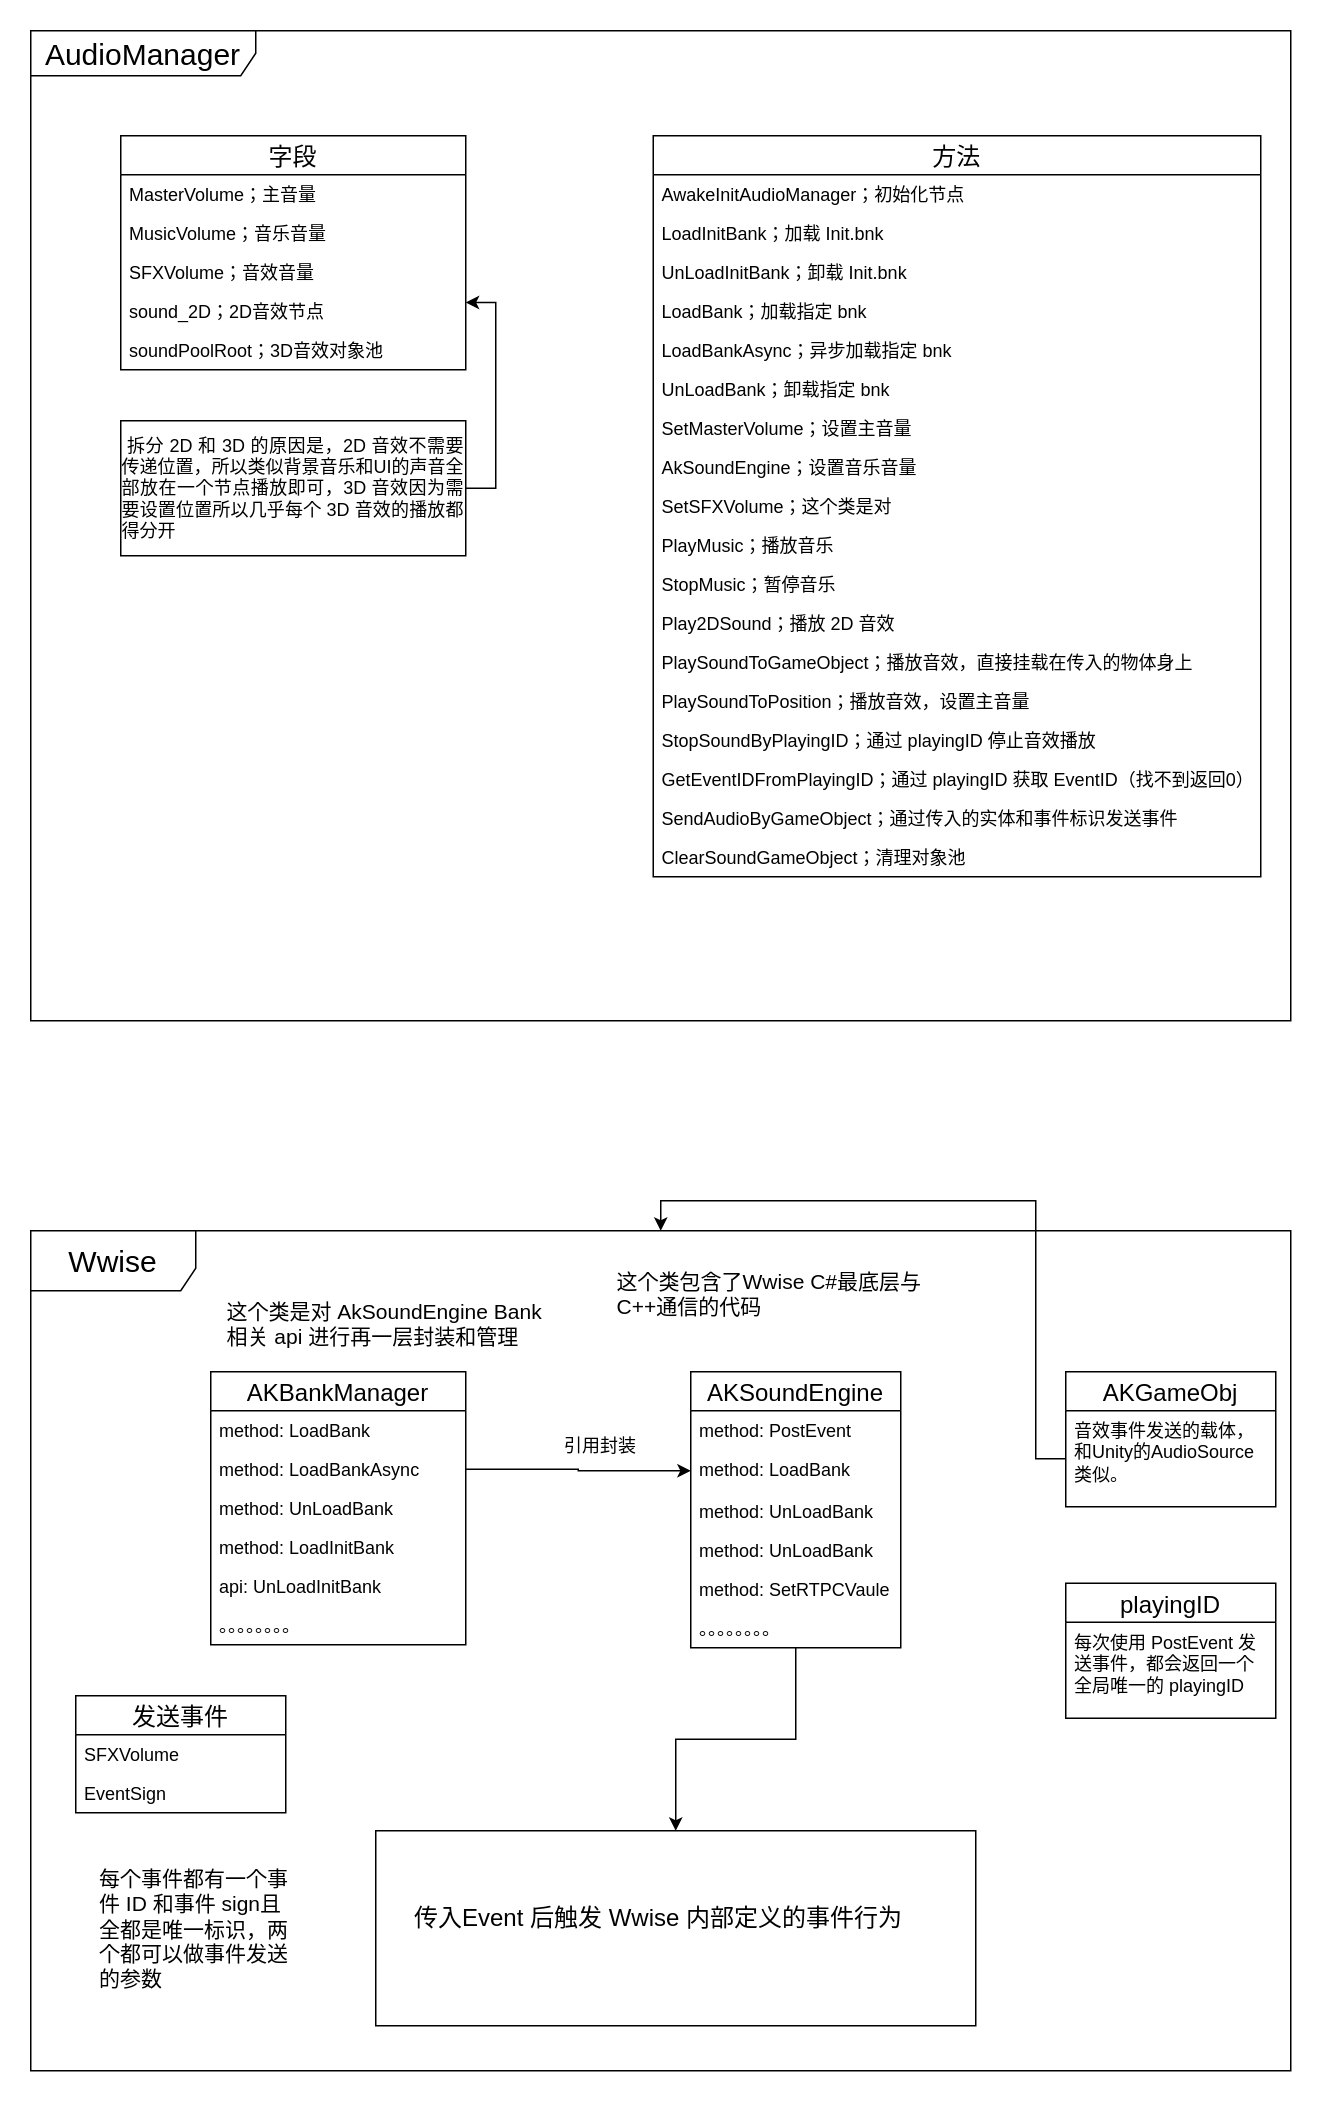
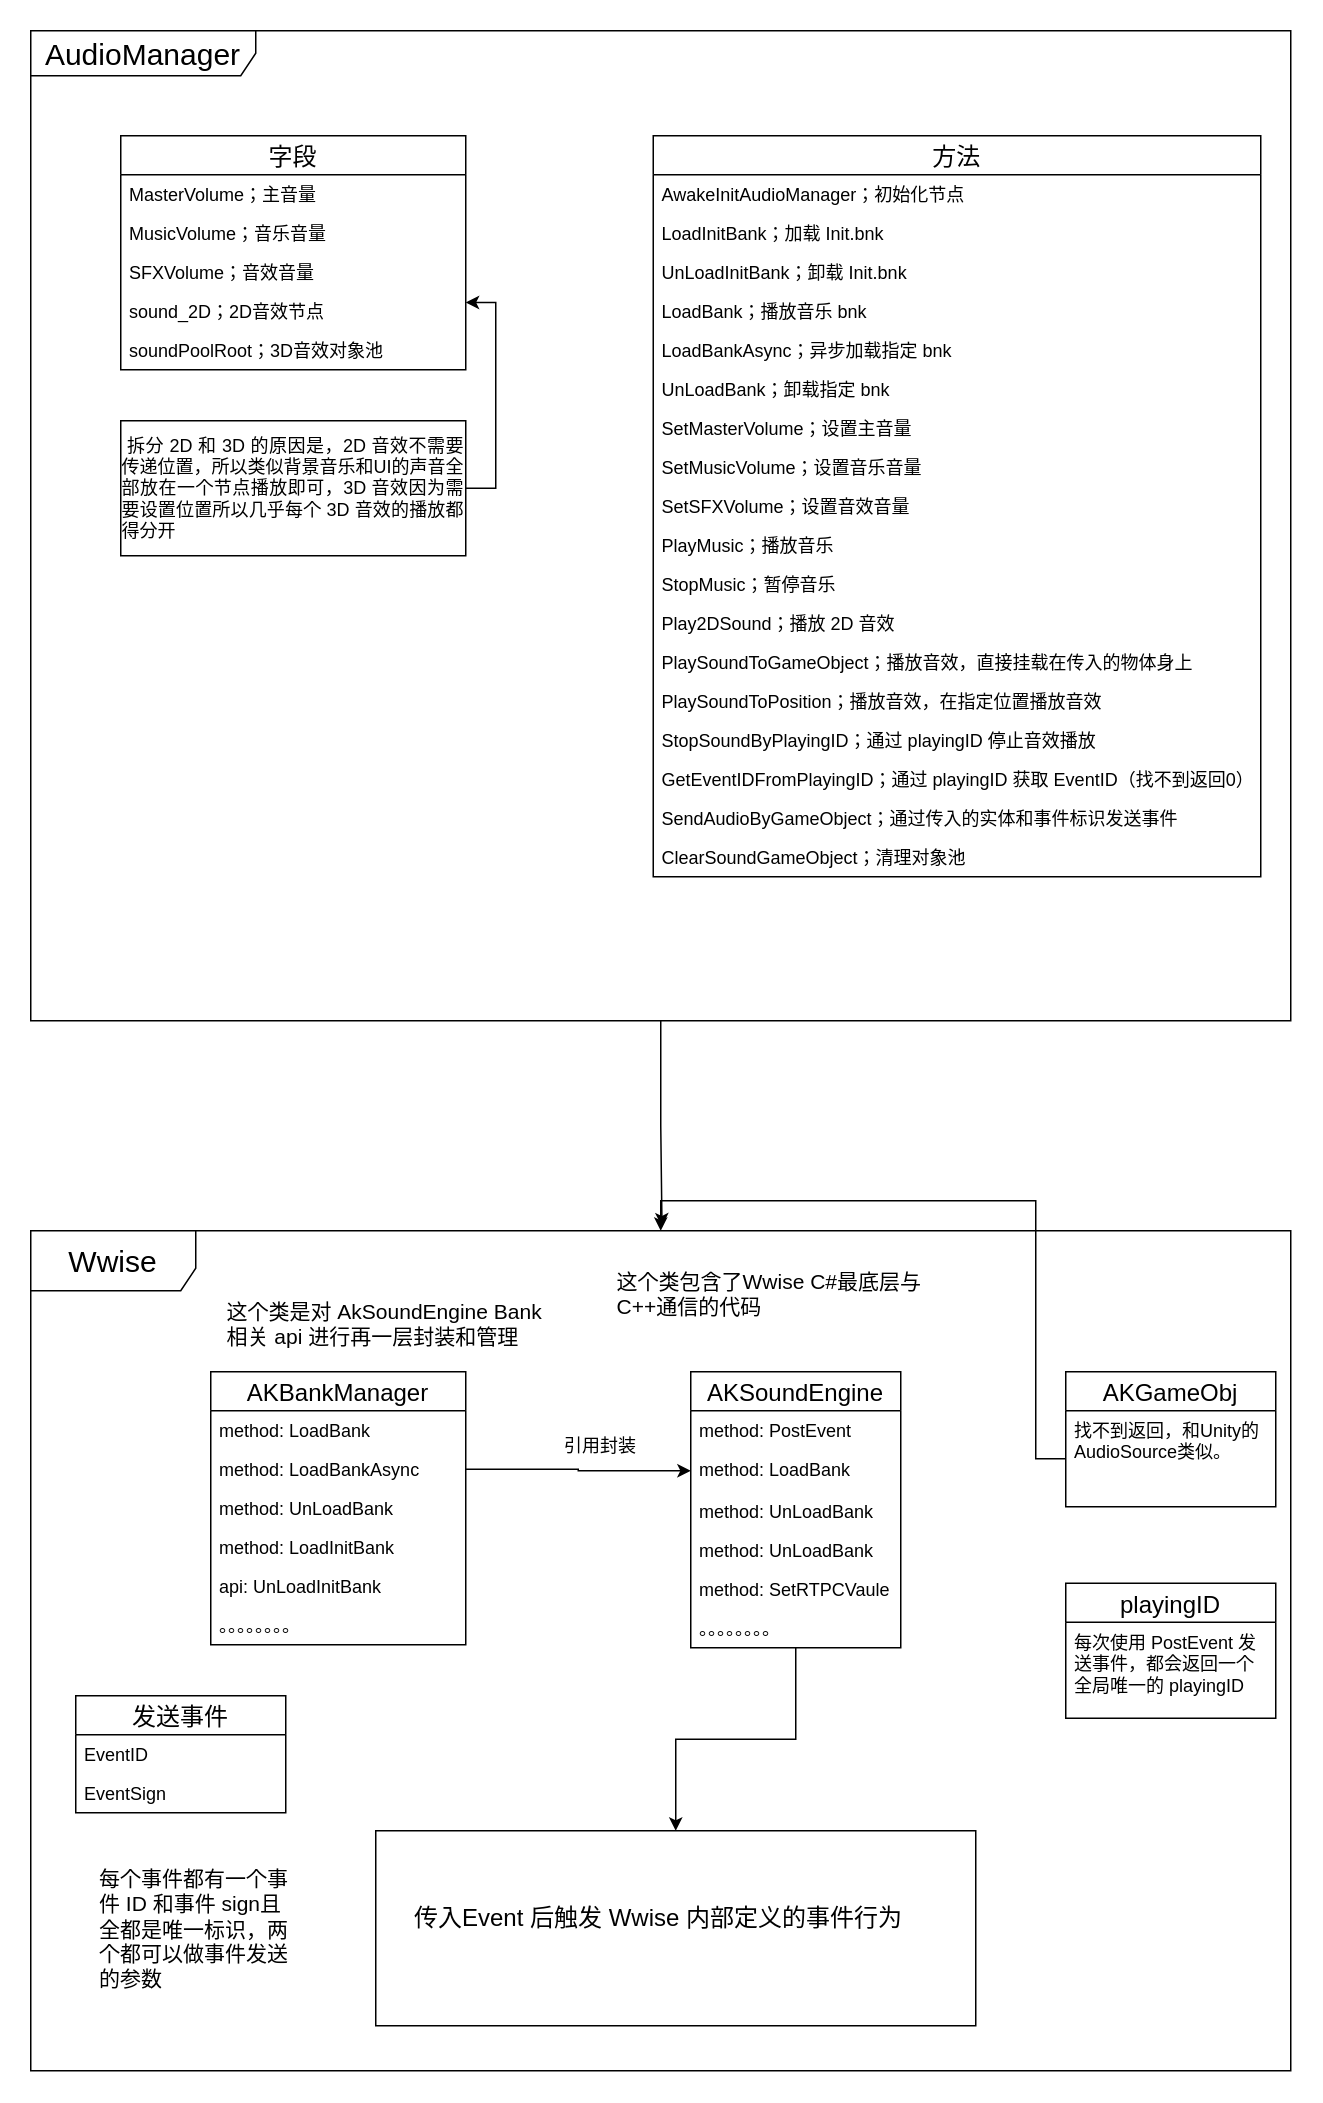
(765, 312) -> (765, 312)
(788, 468) -> (790, 468)
(774, 507) -> (783, 507)
(849, 702) -> (885, 702)
none -> (661, 1109)
(1172, 1454) -> (1172, 1443)
(127, 1755) -> (119, 1755)
